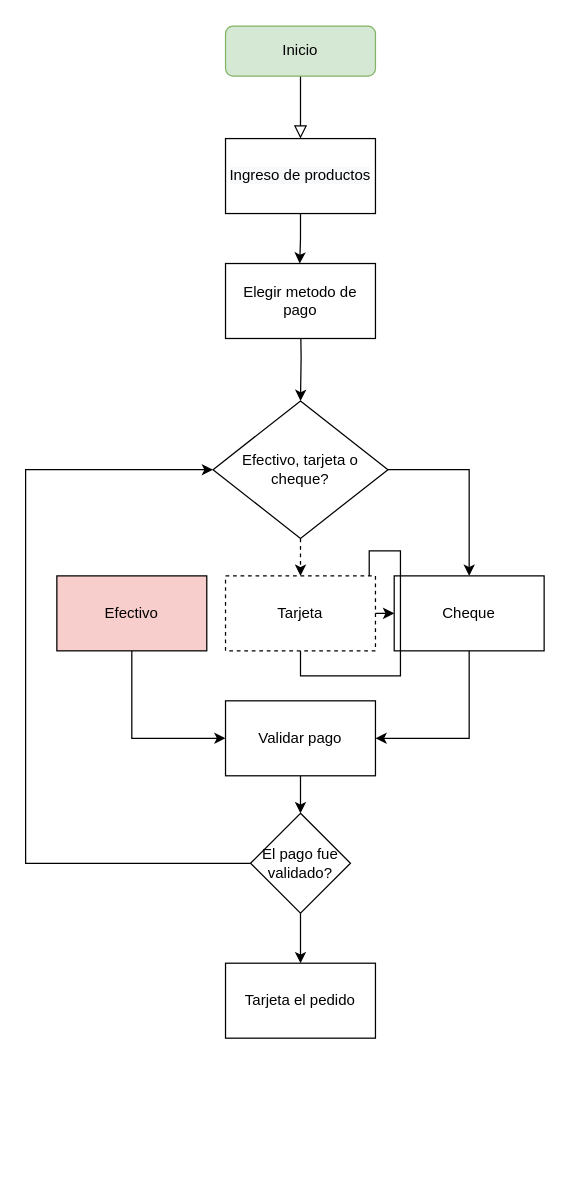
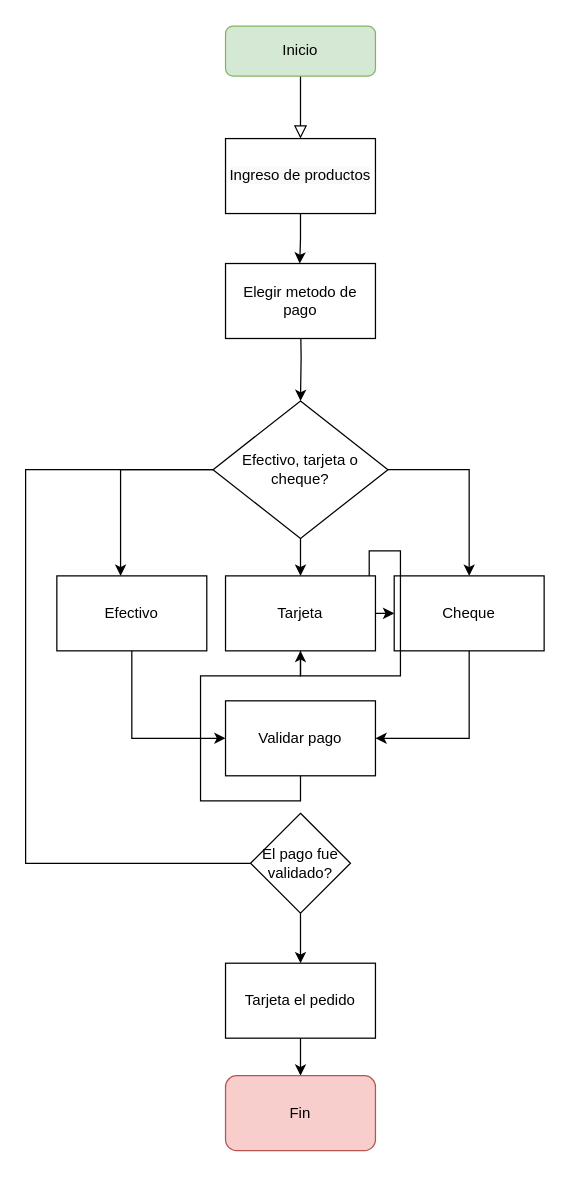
(118, 469) -> (118, 469)
none -> (121, 520)
(301, 553) -> (301, 553)
(132, 613) -> (132, 613)
(301, 613) -> (301, 613)
(301, 801) -> (201, 741)
none -> (301, 1052)
none -> (301, 1113)
